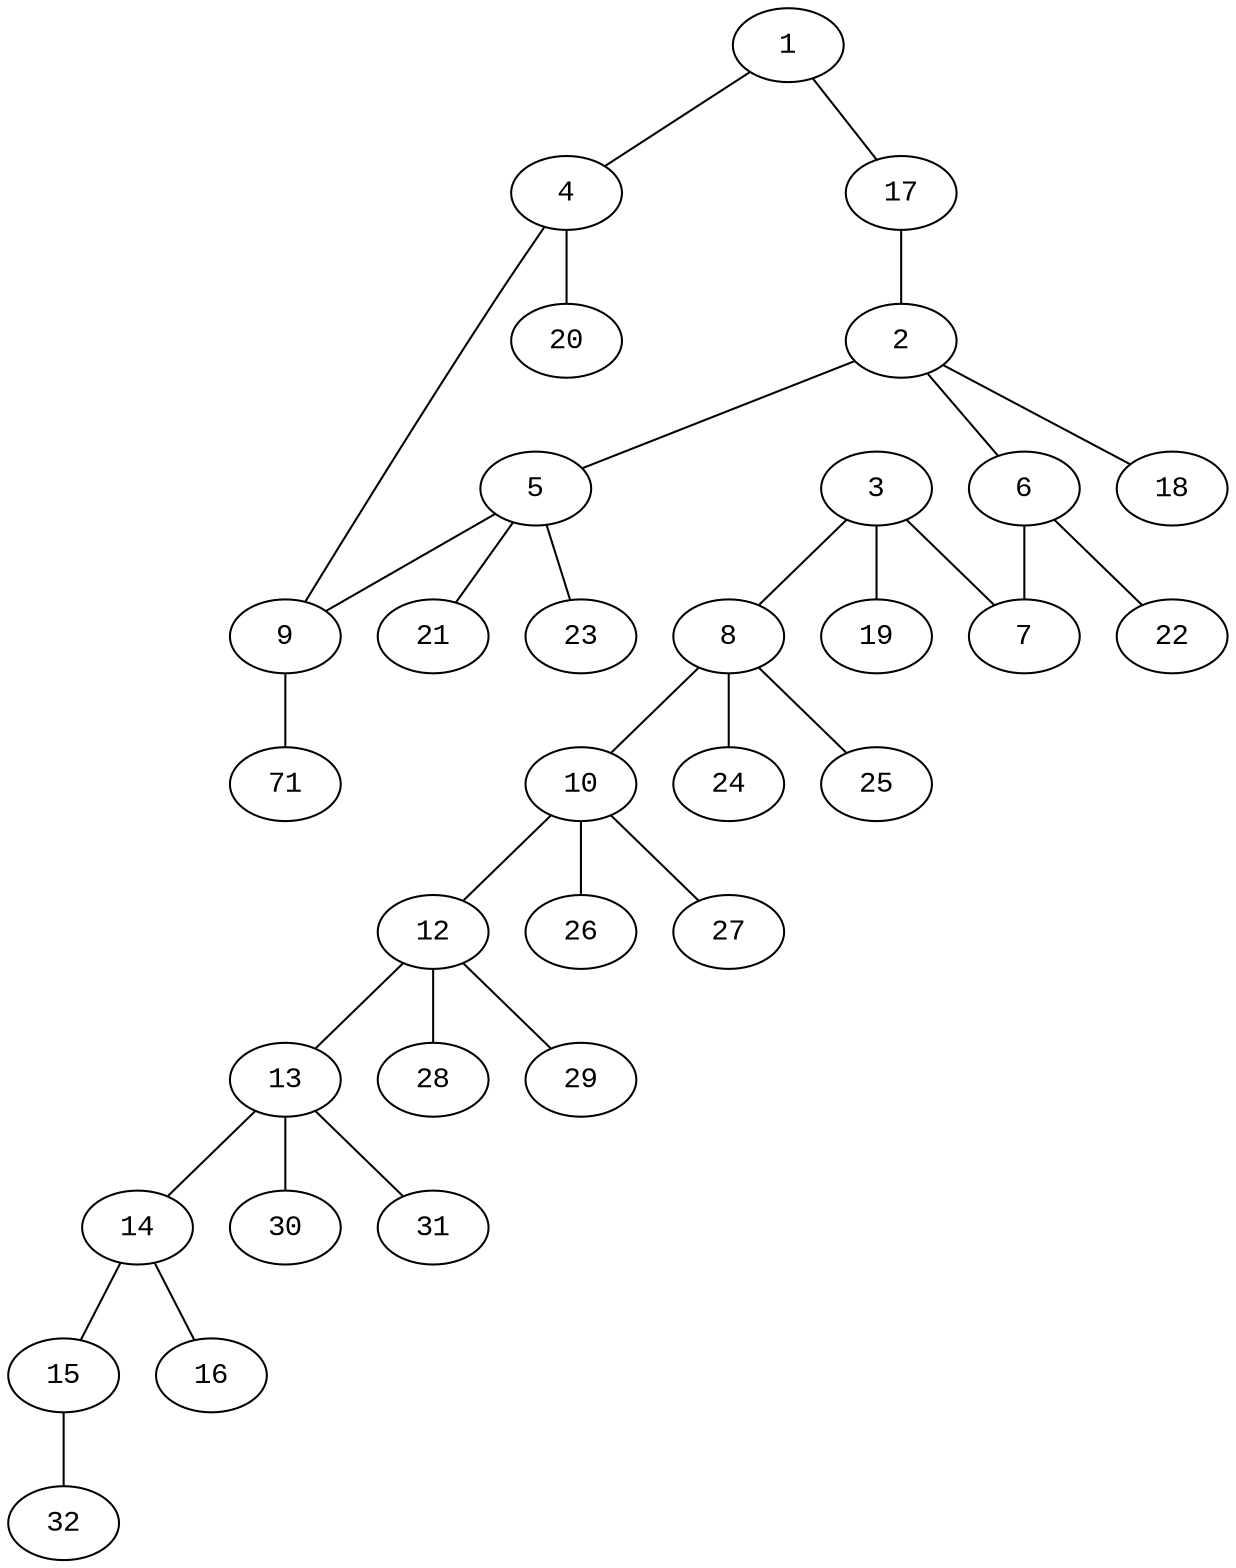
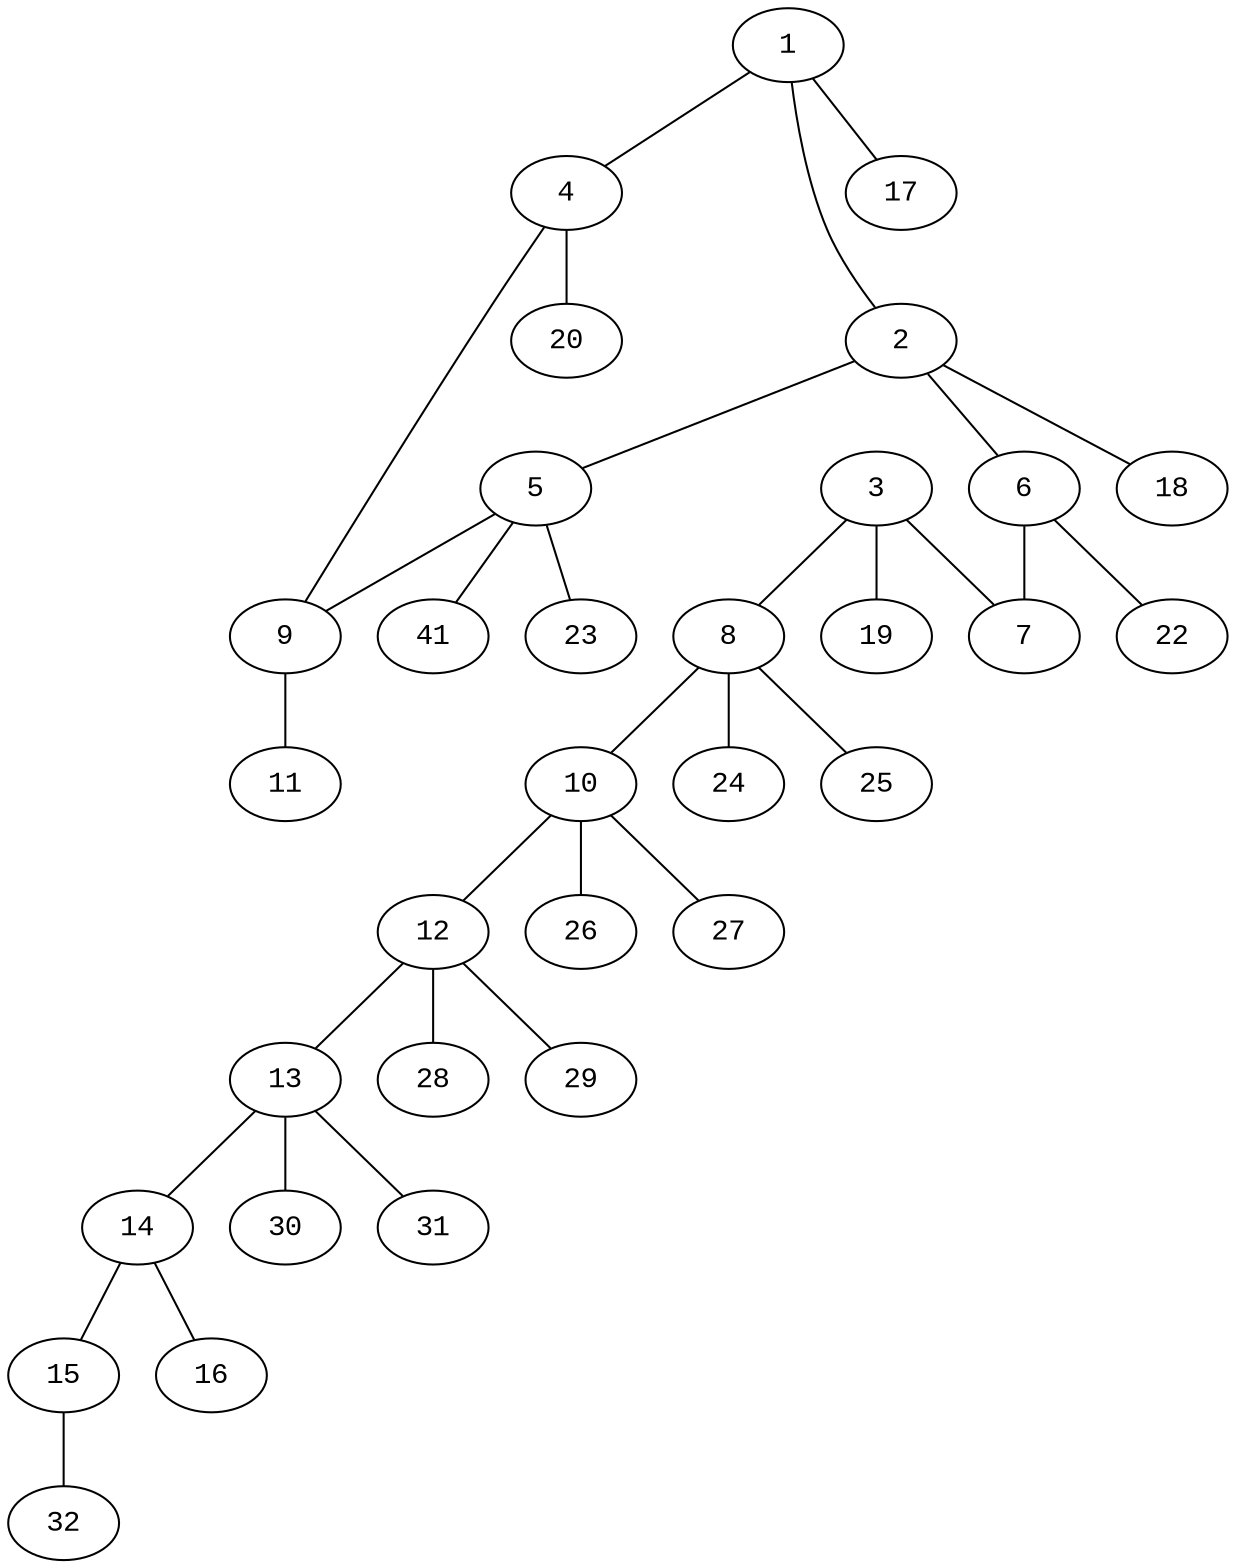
(901, 267) -> (817, 201)
(433, 636) -> (433, 636)
(285, 784) -> (285, 784)
